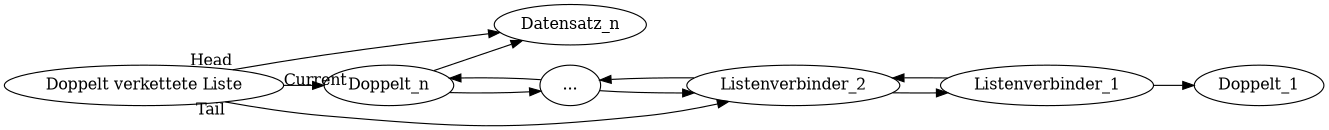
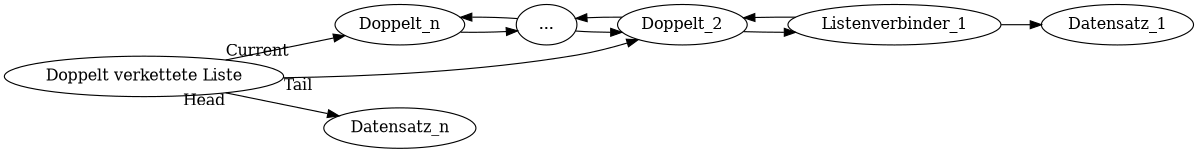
(473, 57) -> none
(793, 85) -> (682, 25)
(1259, 85) -> (1117, 25)
